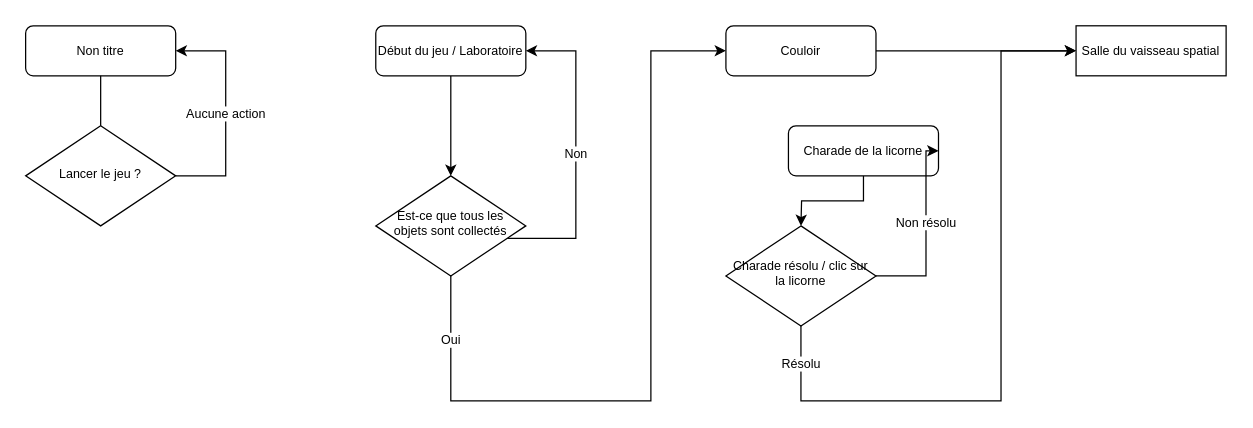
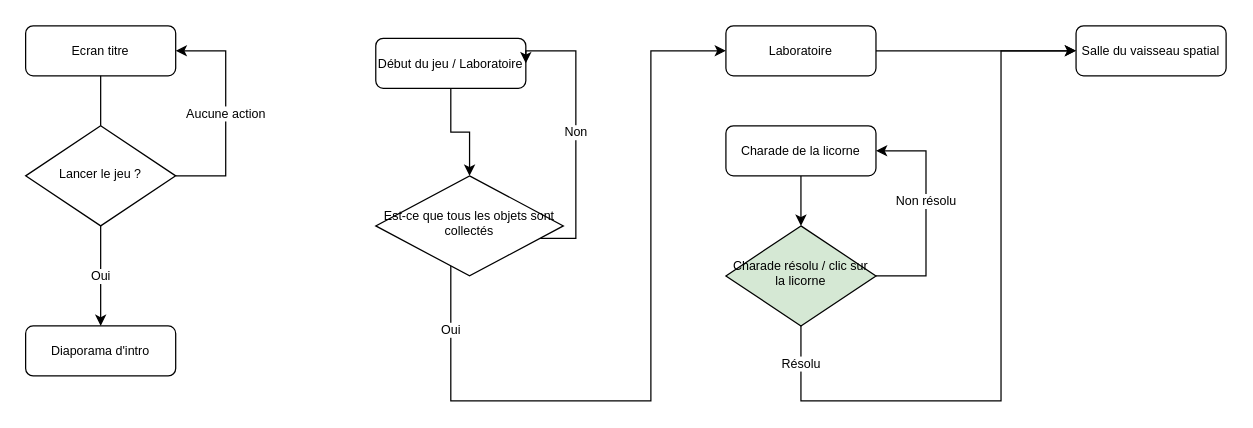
(101, 51) -> (101, 51)
(451, 51) -> (451, 63)
(801, 51) -> (801, 51)
(1151, 51) -> (1151, 51)
(863, 151) -> (801, 151)
(451, 226) -> (469, 226)
none -> (101, 272)
(801, 276) -> (801, 276)
none -> (101, 351)
